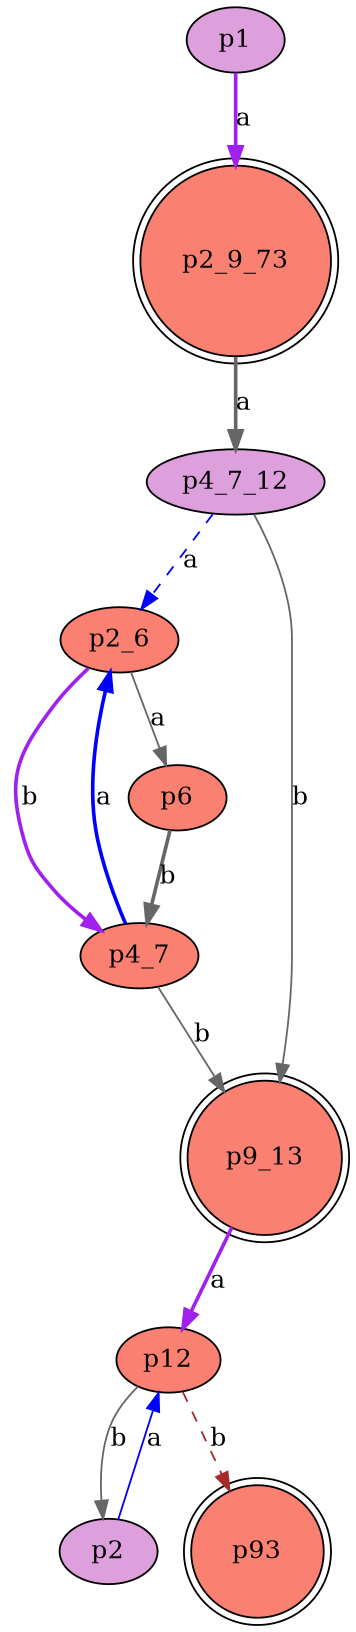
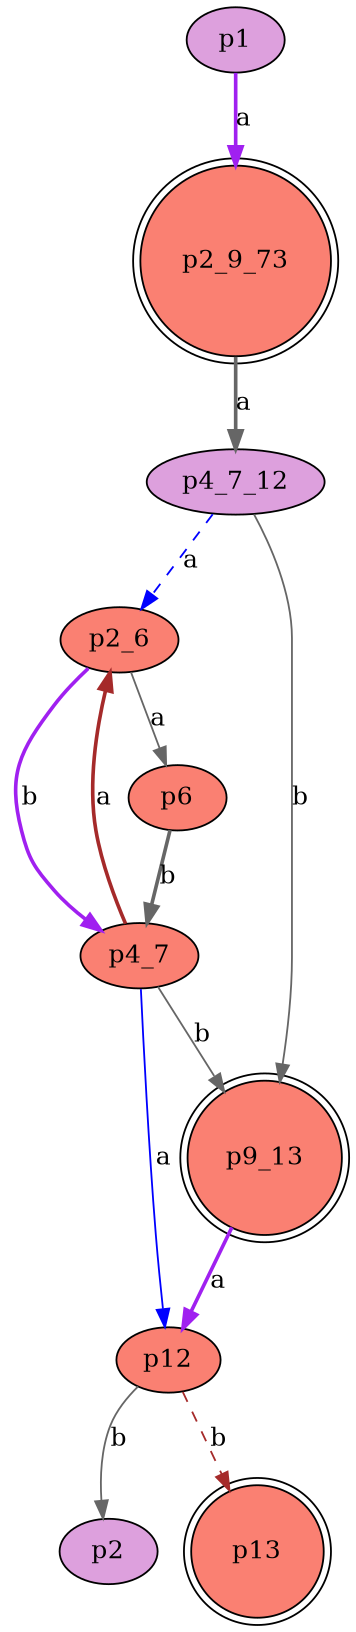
(93, 809) -> (93, 809)
(136, 1465) -> (150, 1149)
(257, 1551) -> (257, 1551)
